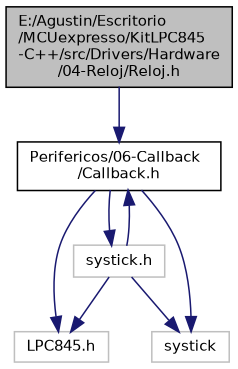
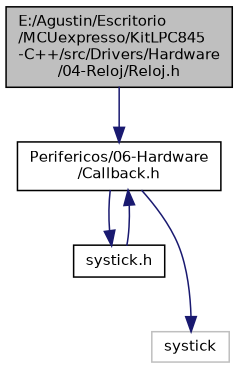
(119, 166) -> (119, 166)
(119, 261) -> (119, 261)
(150, 299) -> none
(61, 347) -> none
